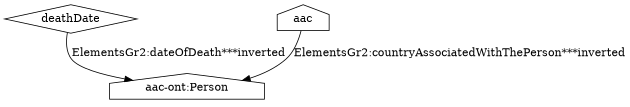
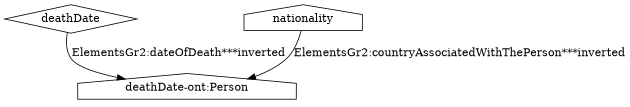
(303, 19) -> (303, 19)
(187, 88) -> (187, 88)
